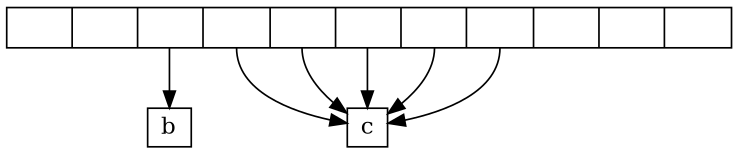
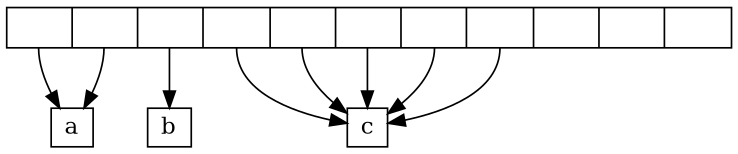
none -> (72, 128)
